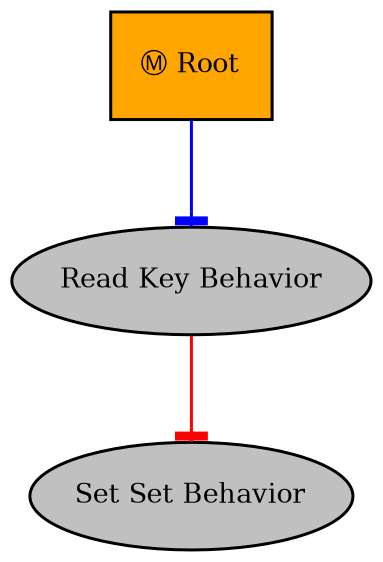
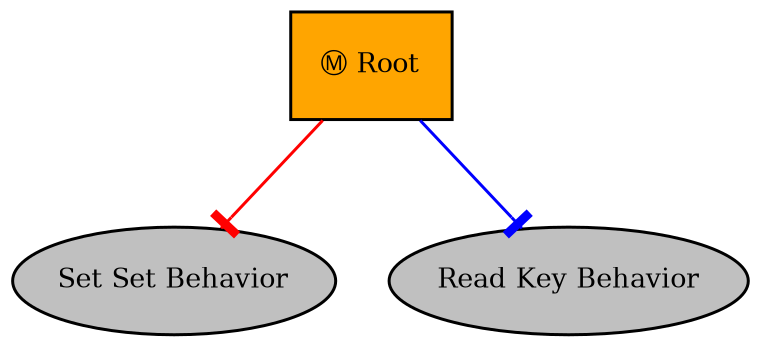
(191, 381) -> (277, 169)
